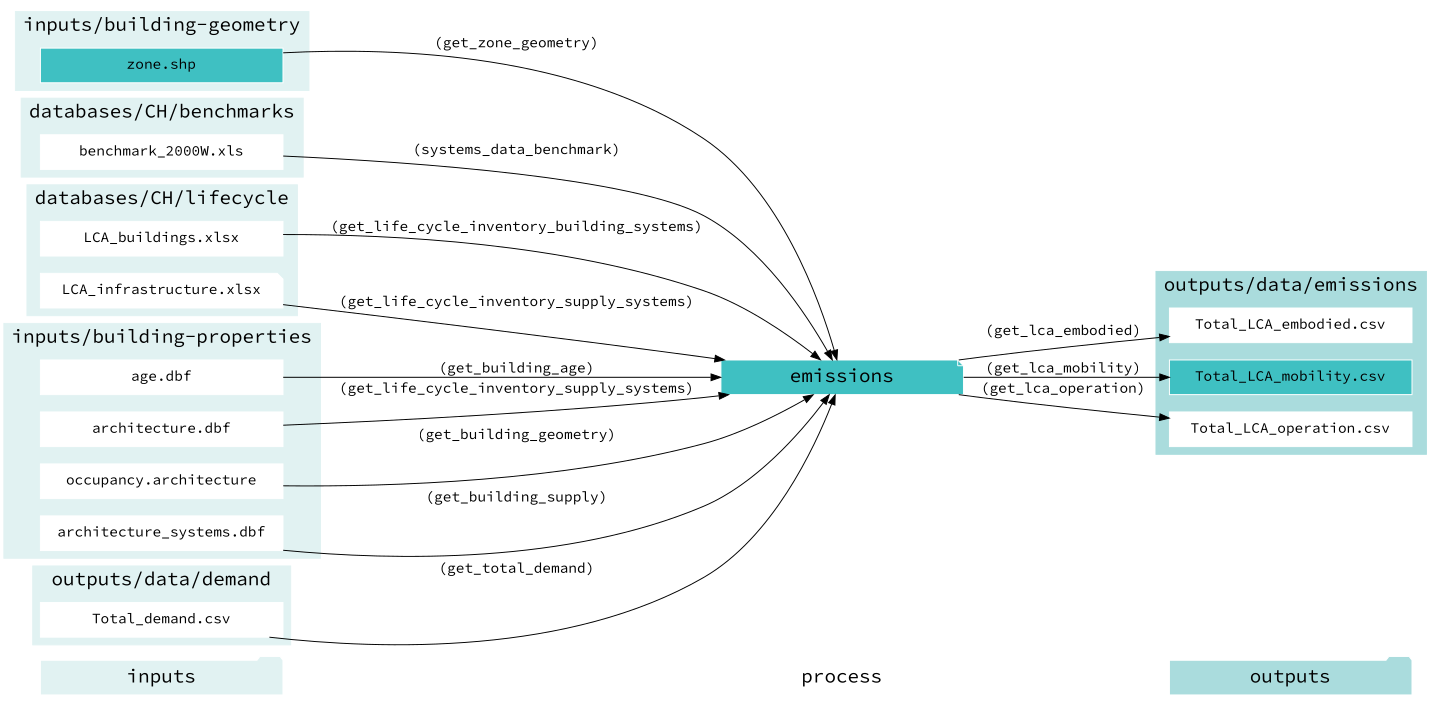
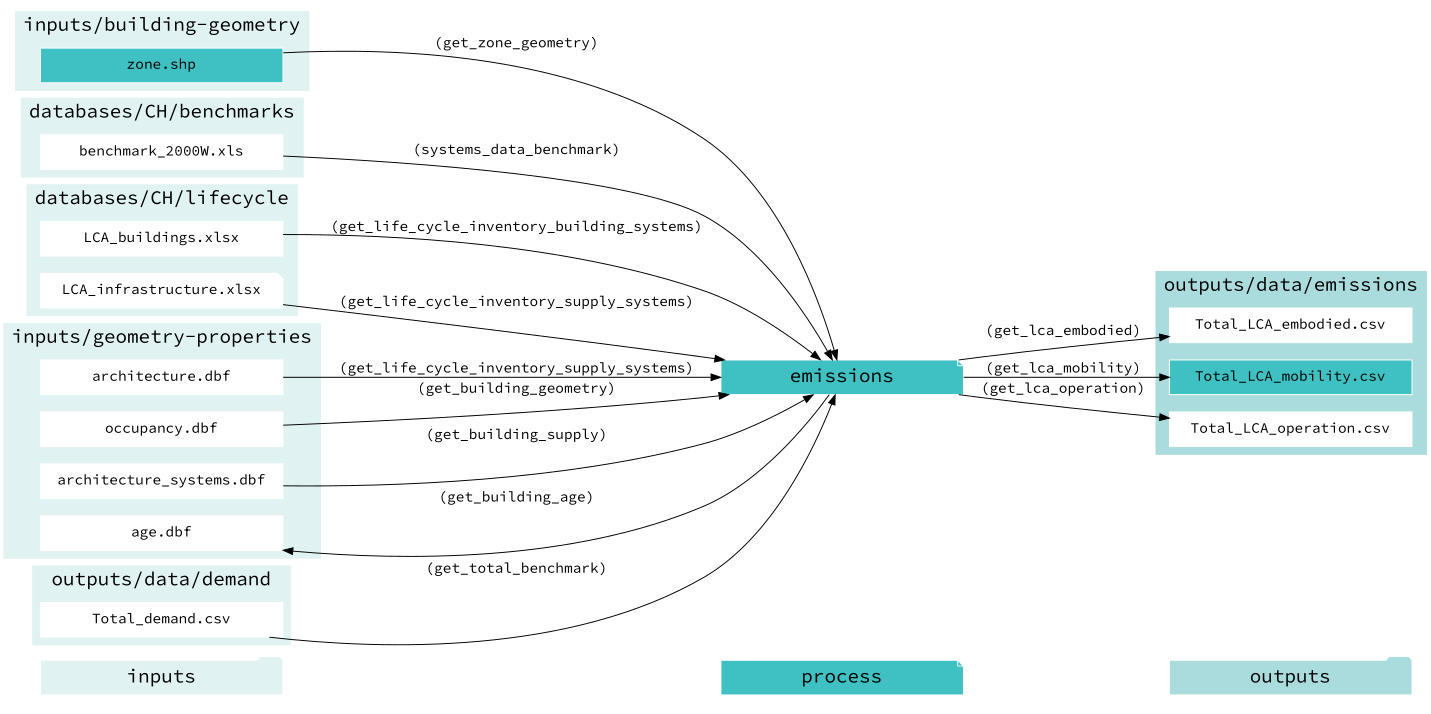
(162, 338) -> (162, 338)
(497, 377) -> (585, 541)
(162, 481) -> (162, 429)
(517, 569) -> (517, 569)
(842, 678) -> (842, 678)
